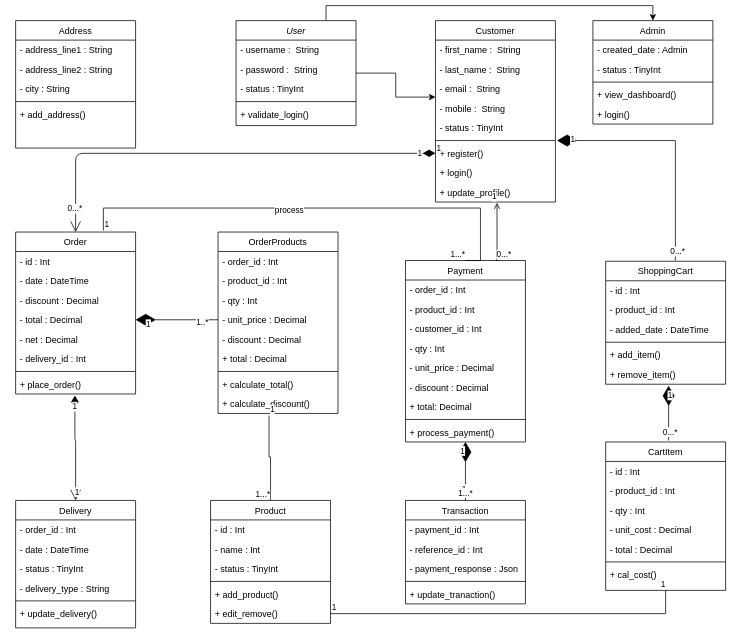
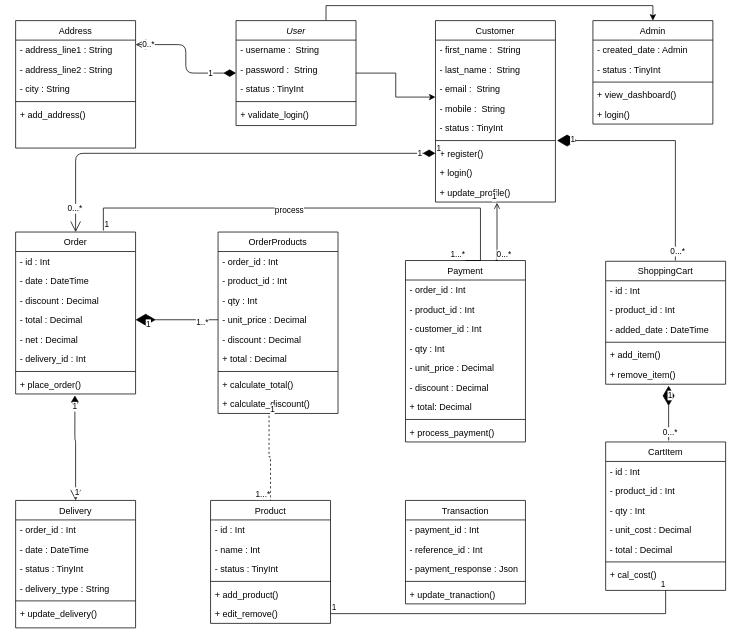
none -> (174, 45)
(270, 457) -> (270, 457)
(465, 482) -> none
